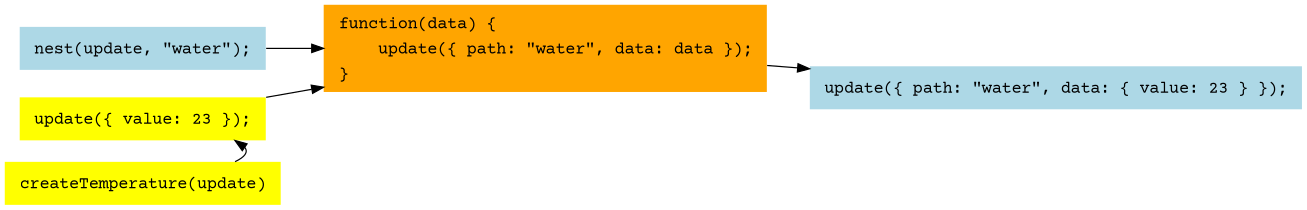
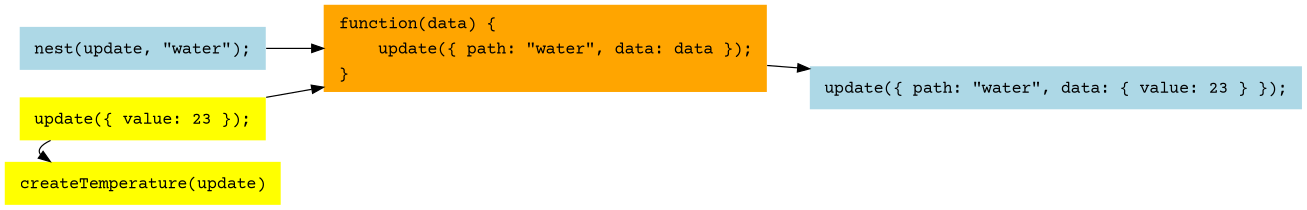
(243, 156) -> (42, 146)
